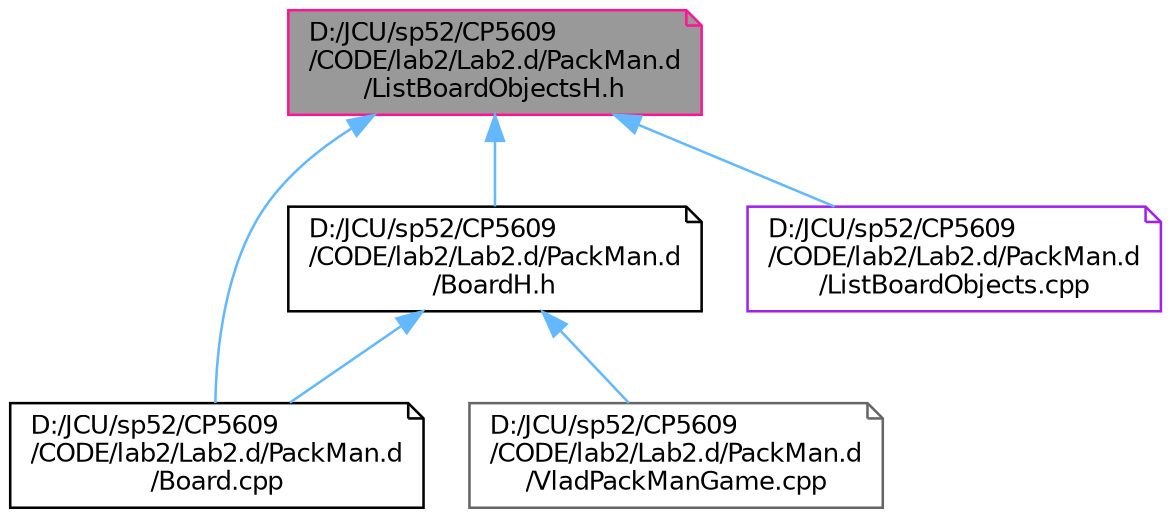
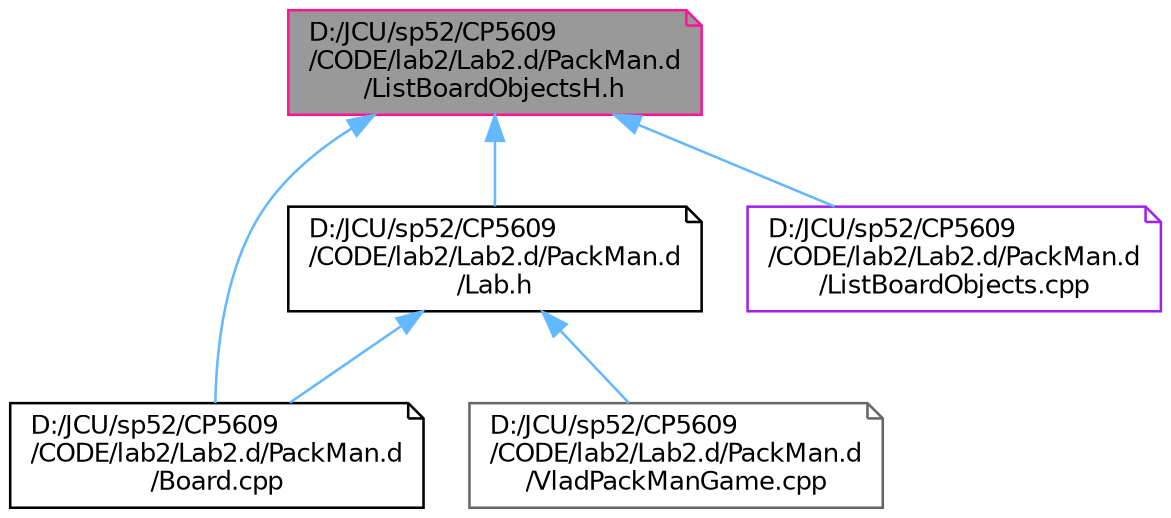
(495, 259) -> (495, 259)
